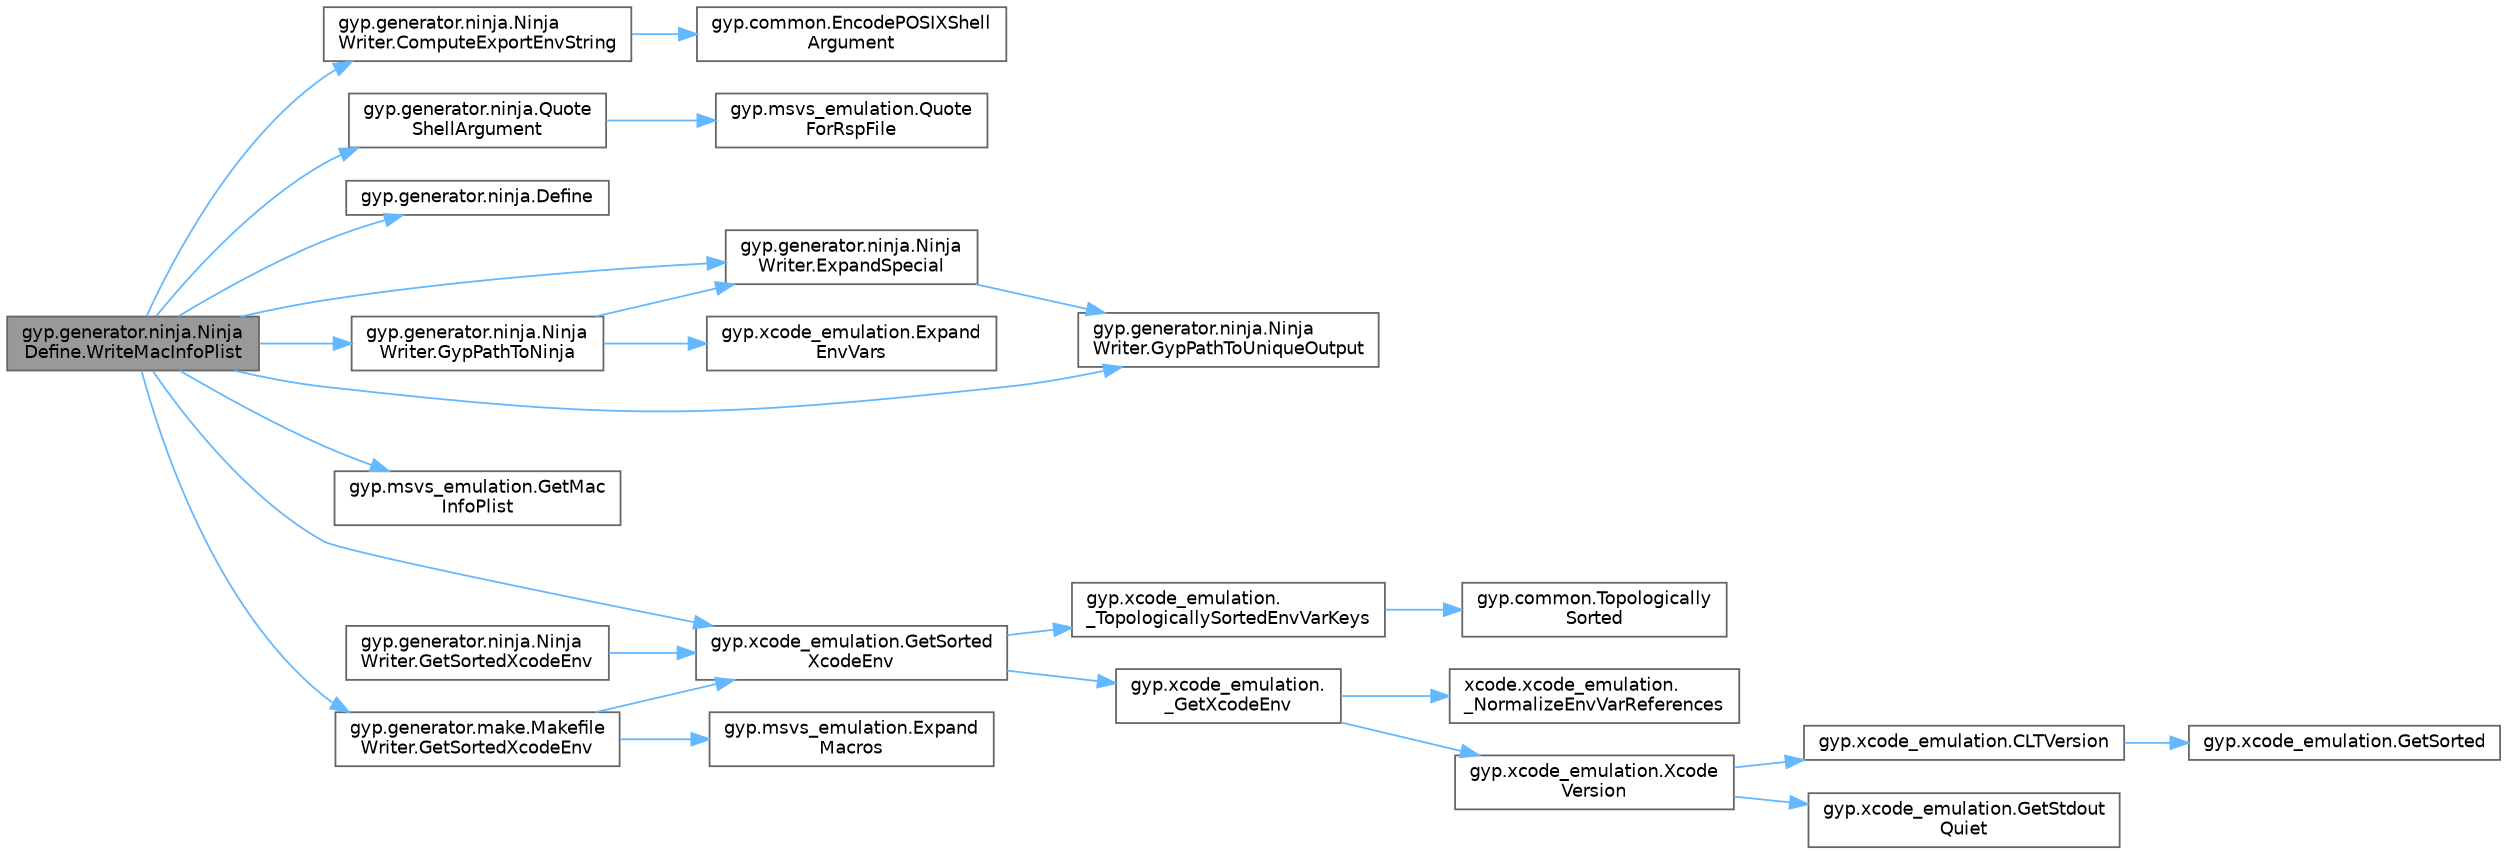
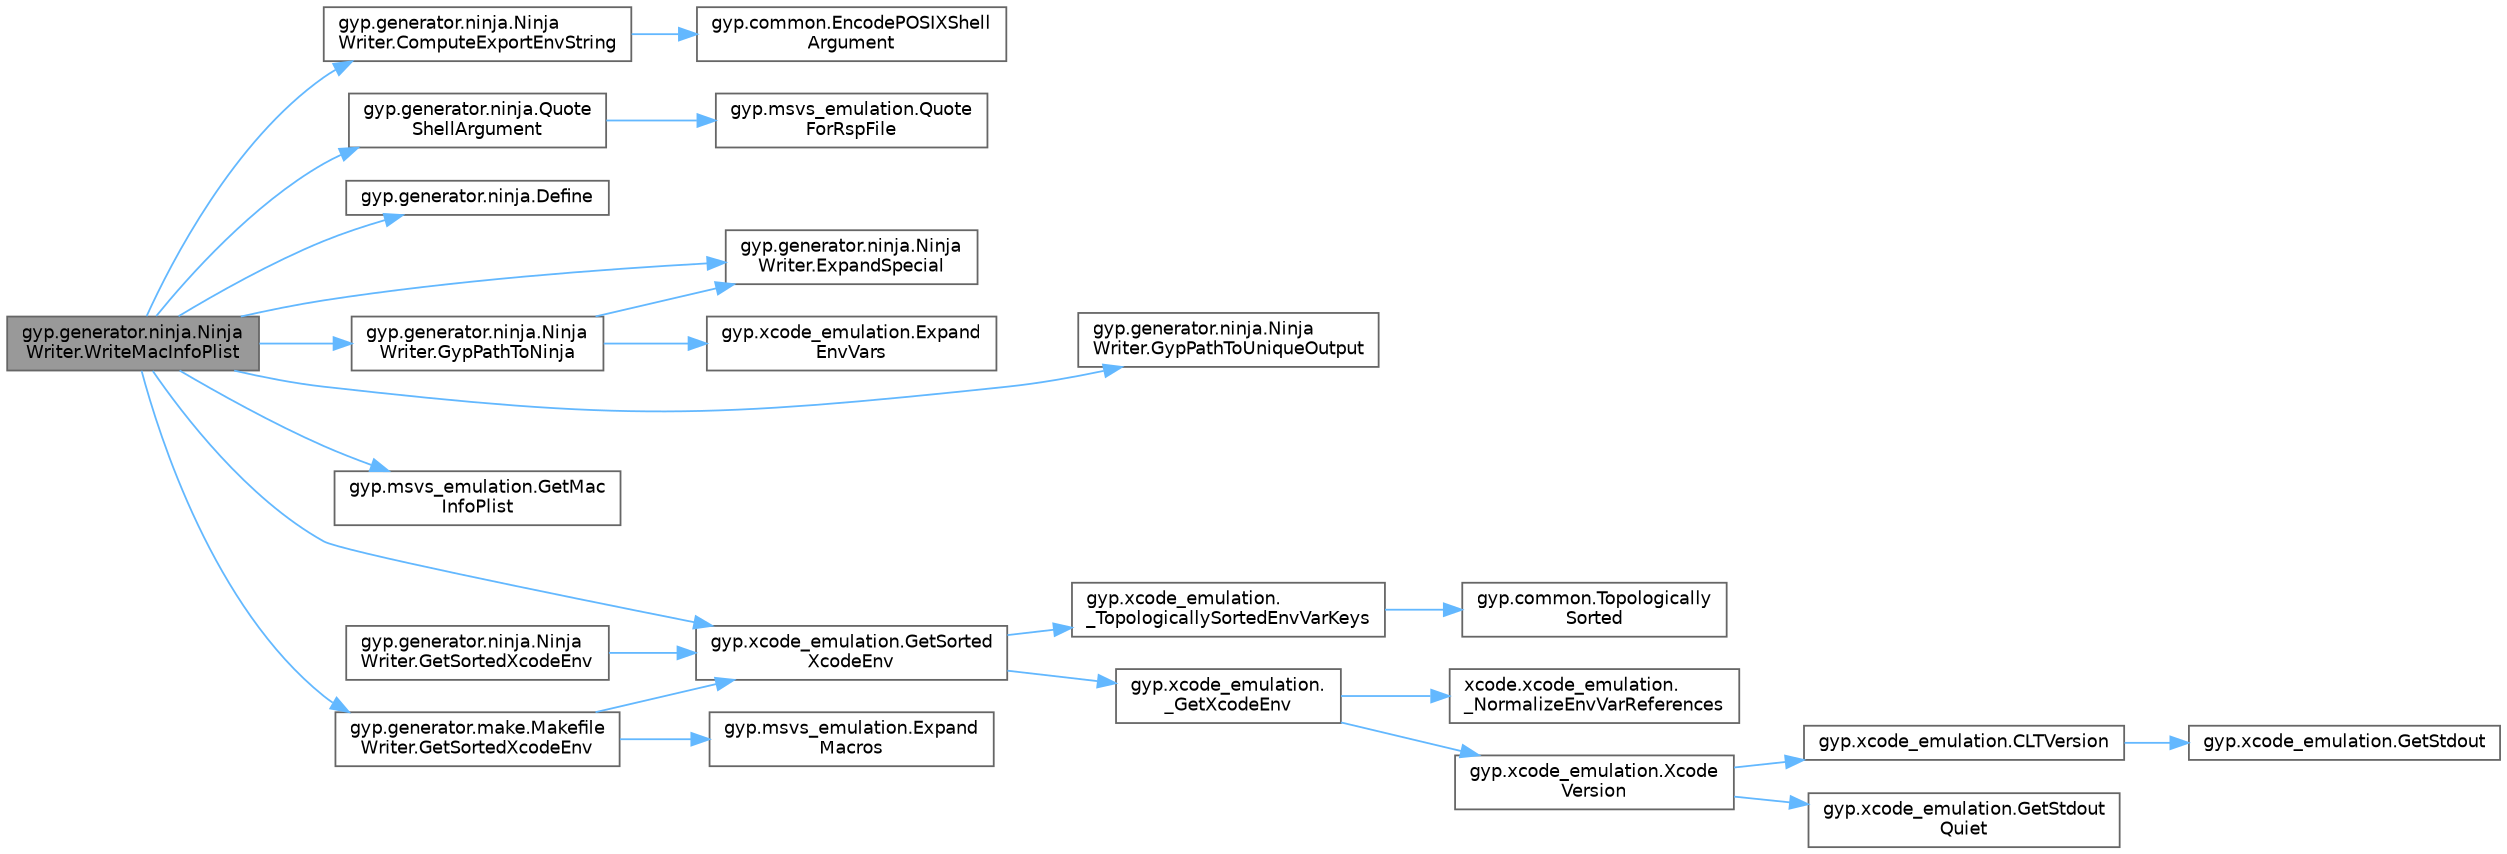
(1031, 297) -> none
(133, 344) -> (133, 344)
(2344, 743) -> (2344, 743)
